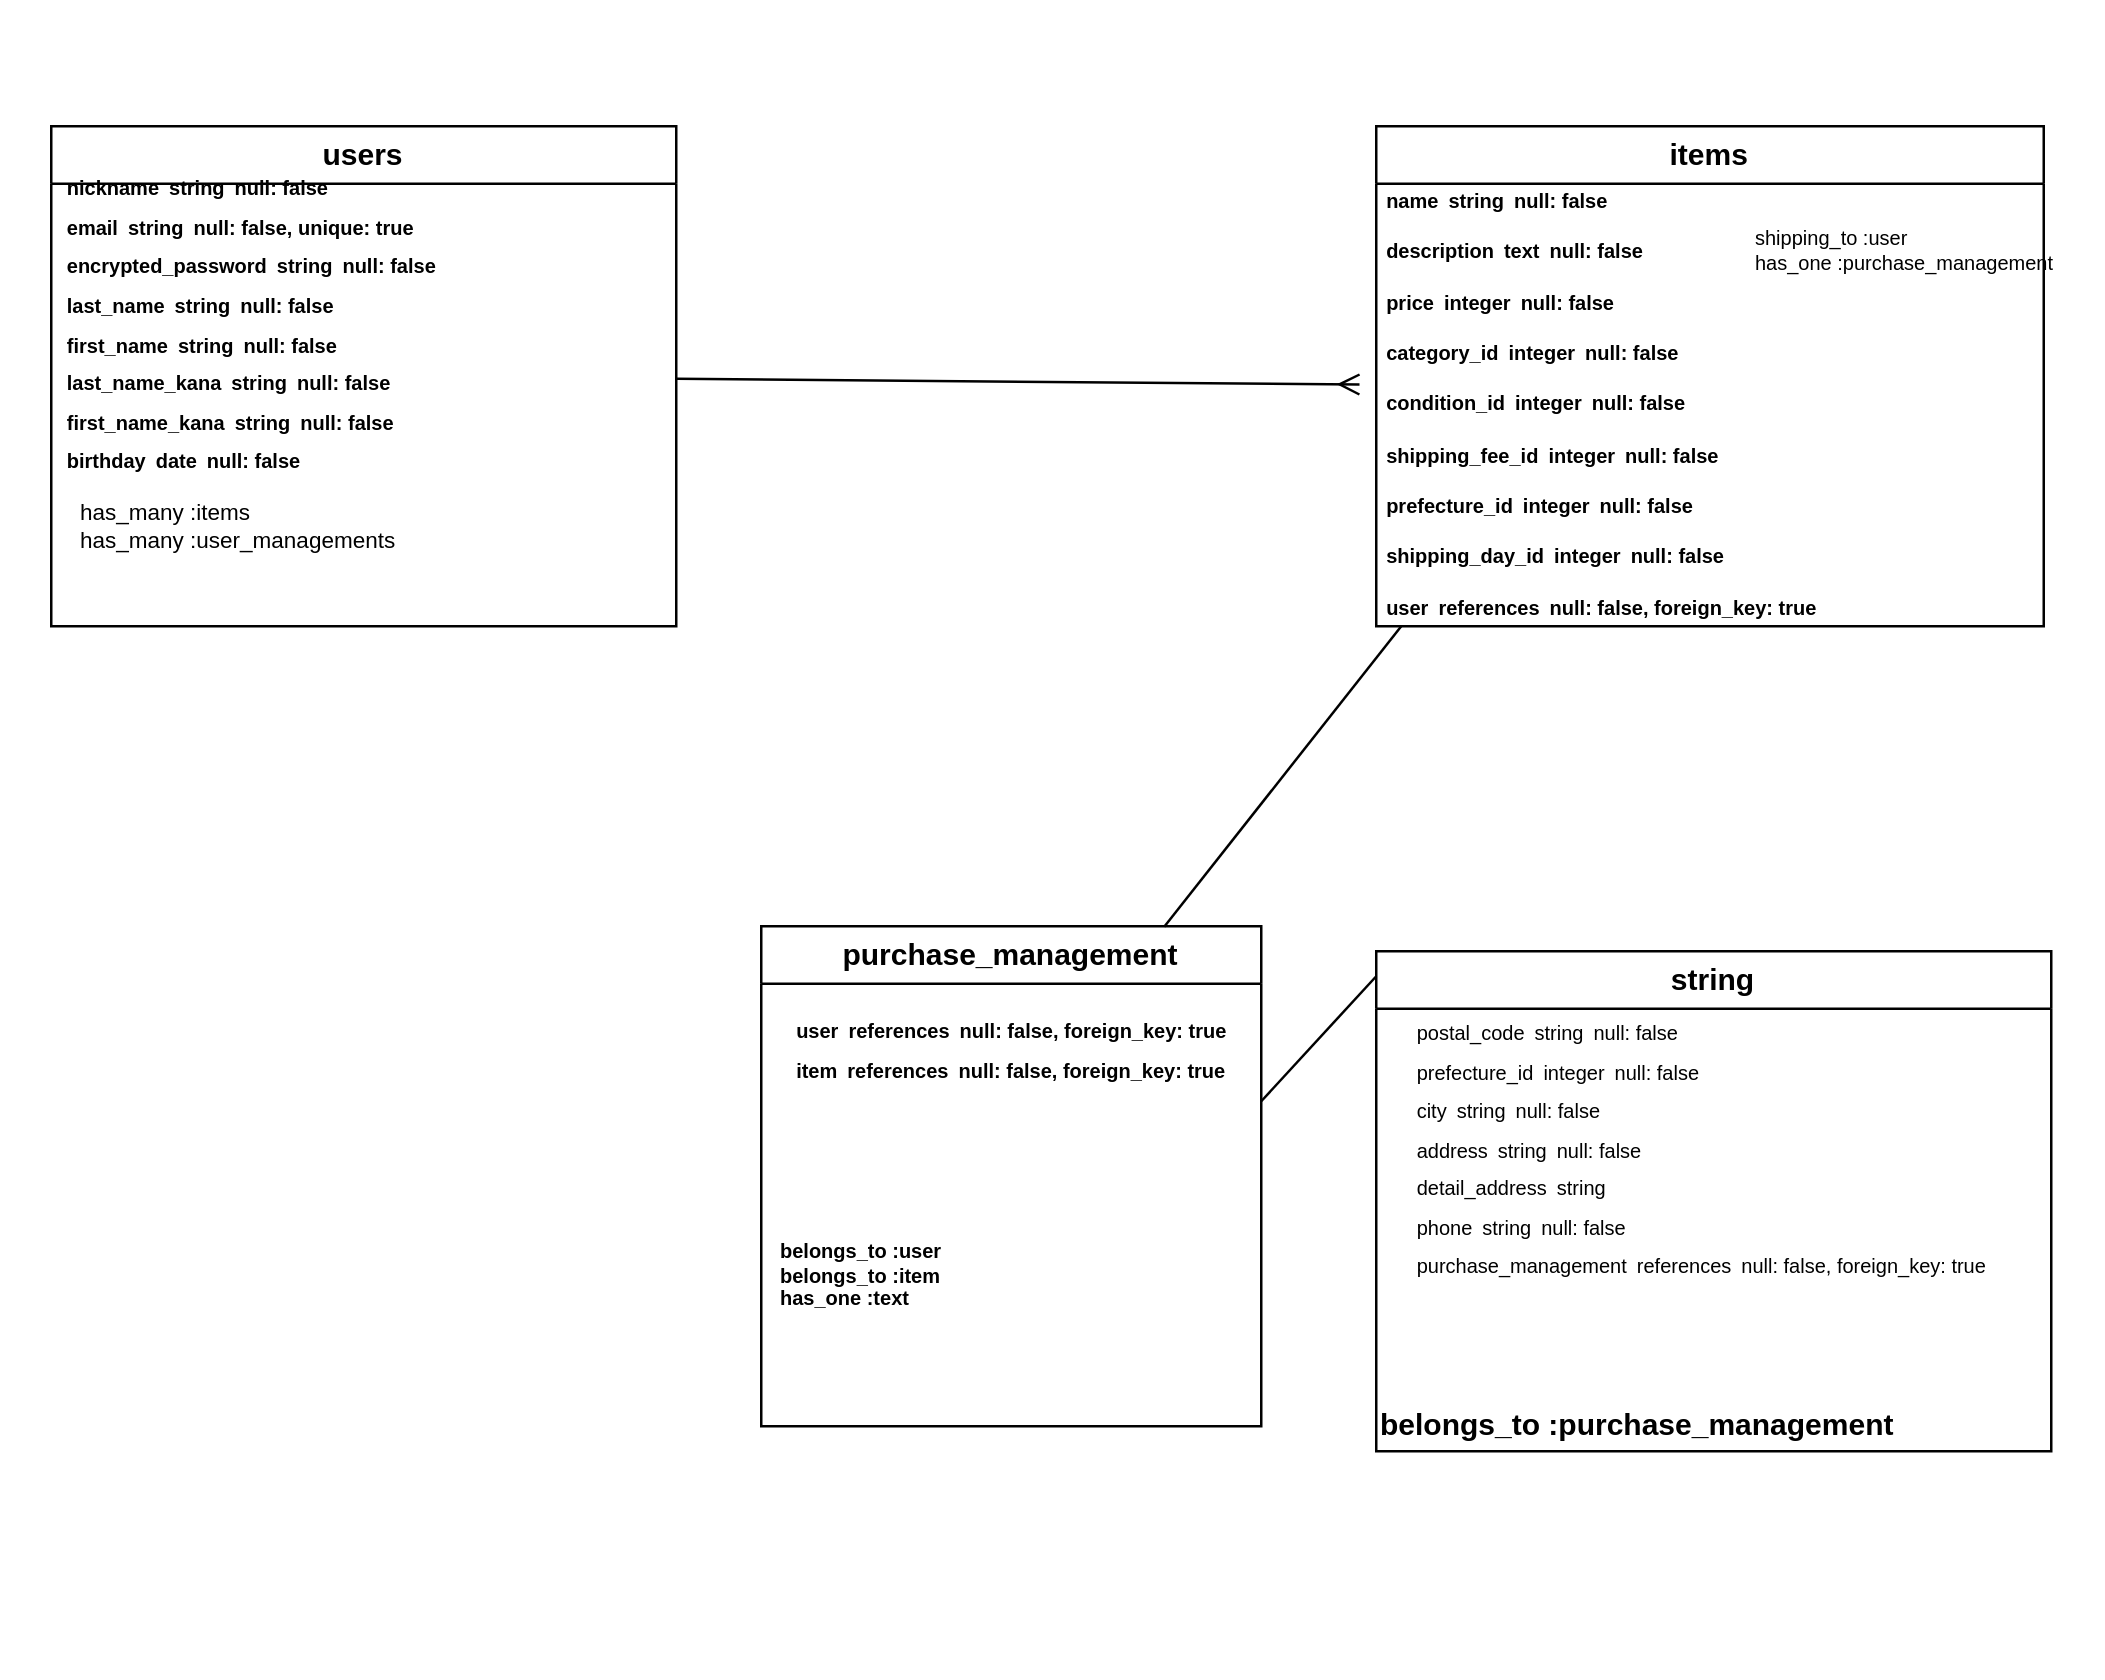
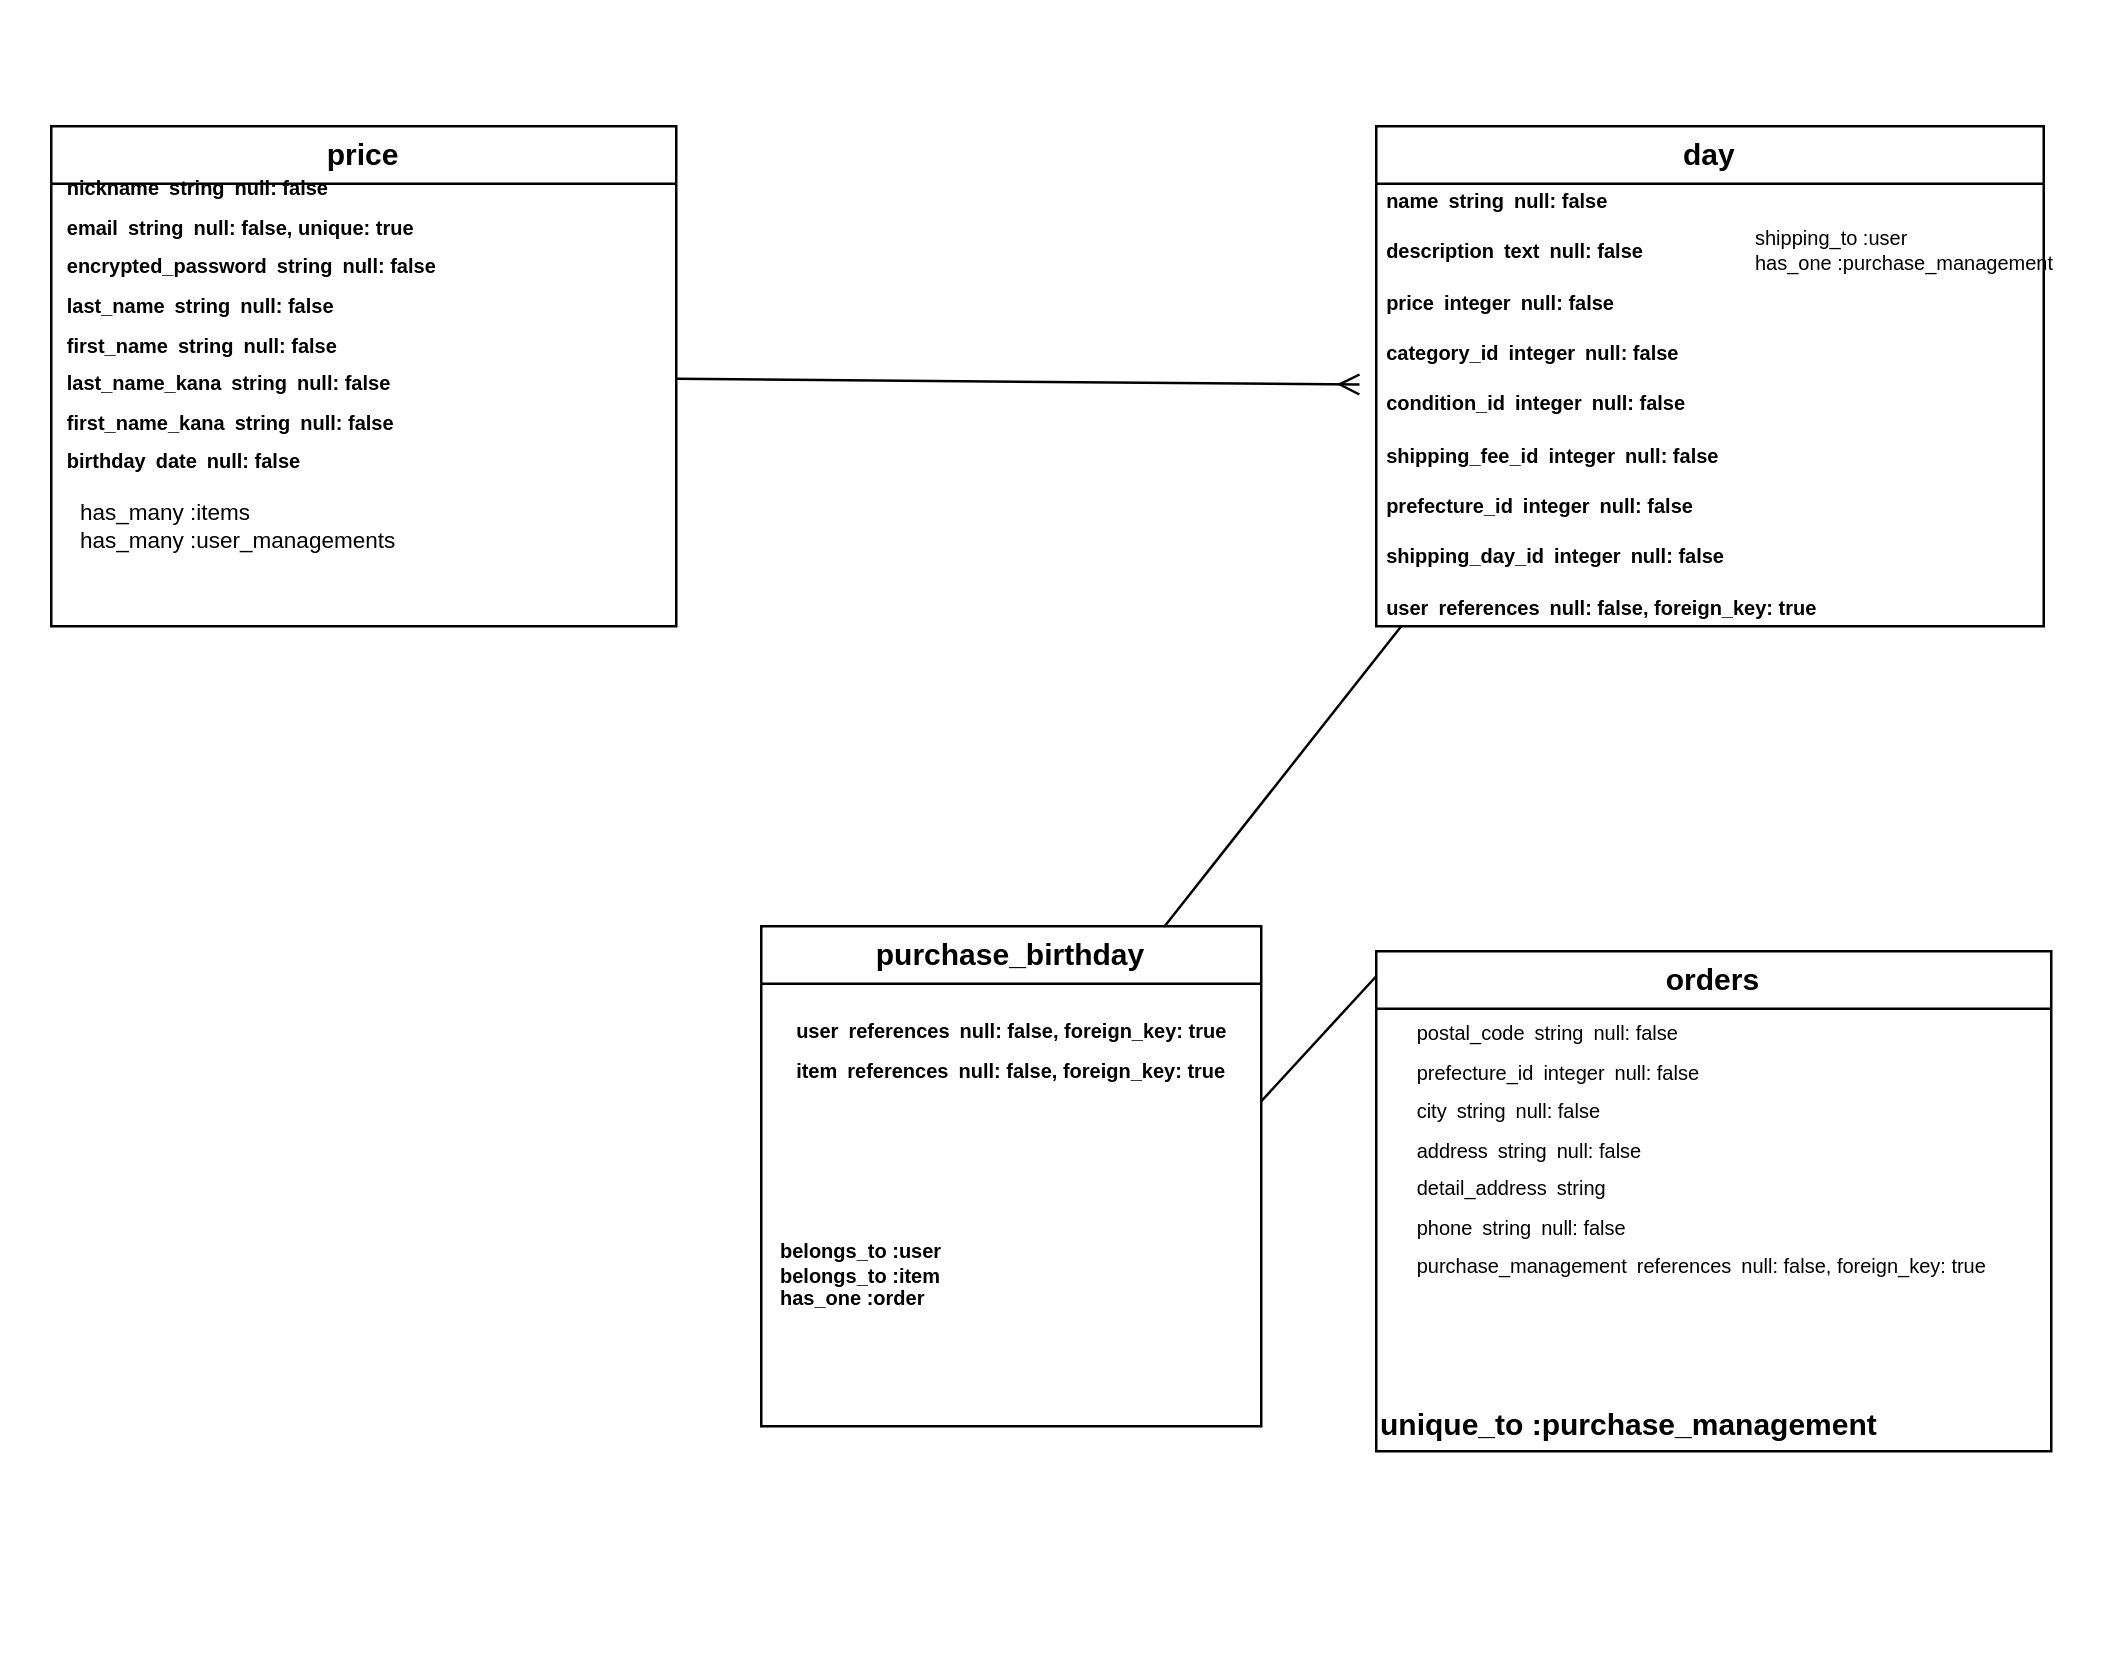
(364, 156) -> (364, 156)
(1710, 156) -> (1710, 156)
(1011, 956) -> (1011, 956)
(1714, 981) -> (1714, 981)
(863, 1276) -> (863, 1276)
(1630, 1426) -> (1622, 1426)
